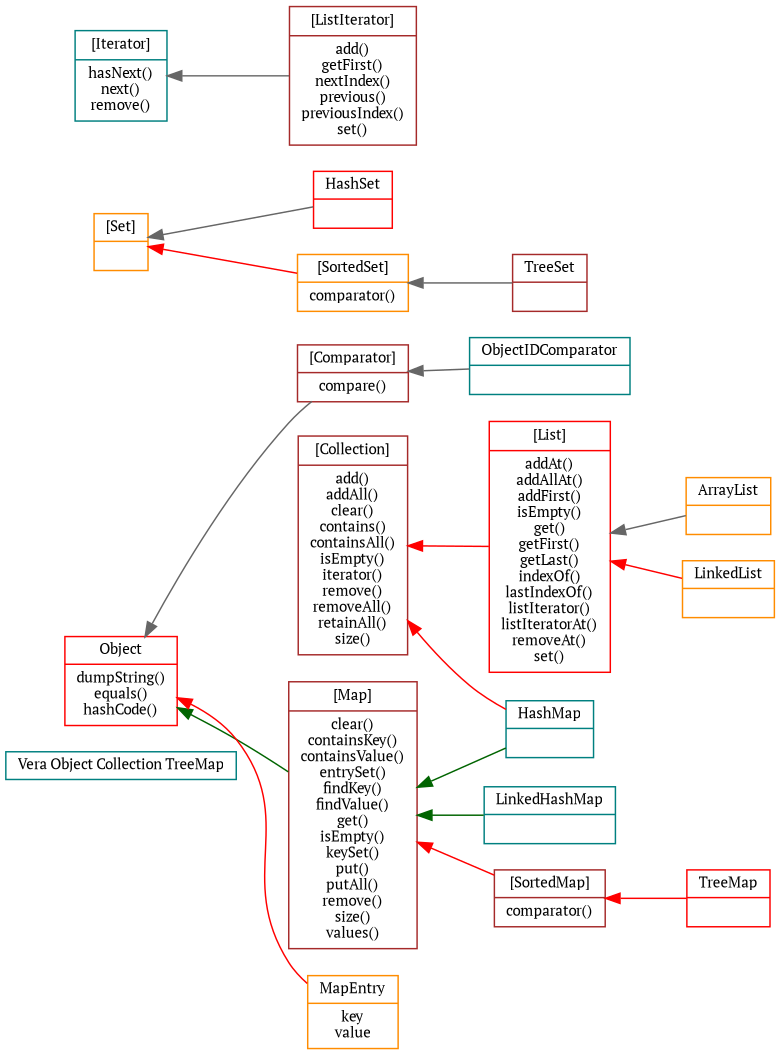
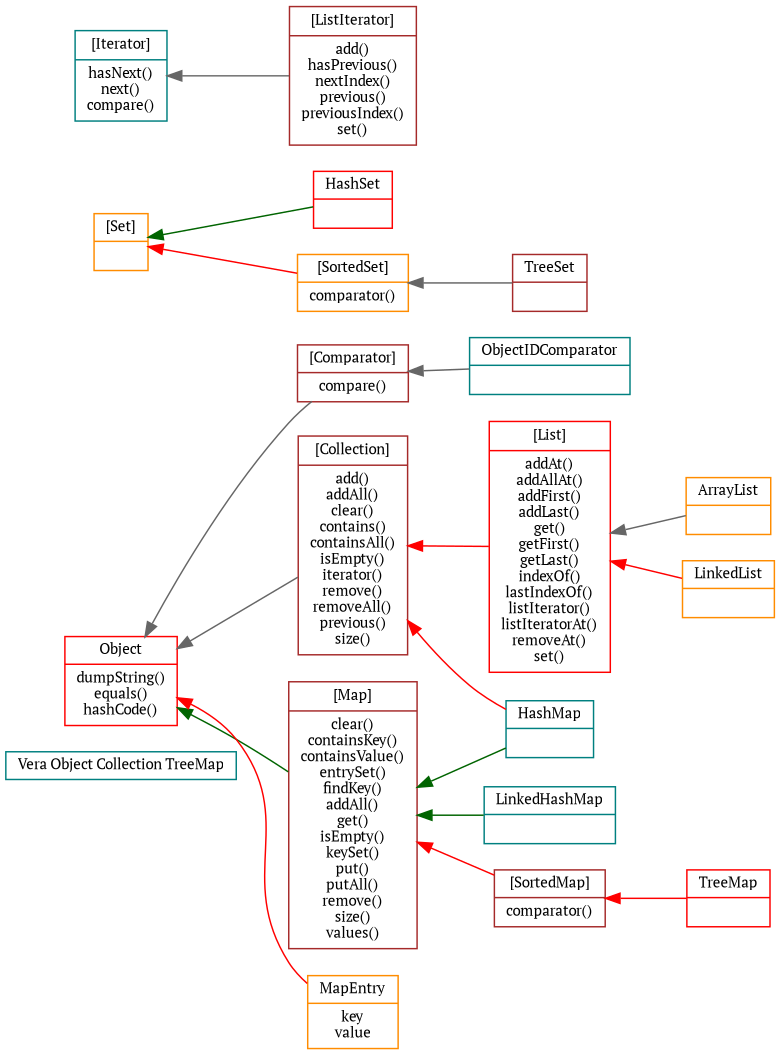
(353, 66) -> (353, 66)
(121, 106) -> (121, 106)
(238, 221) -> (238, 221)
(550, 513) -> (550, 513)
none -> (244, 609)
(353, 623) -> (353, 623)
(353, 805) -> (353, 805)
